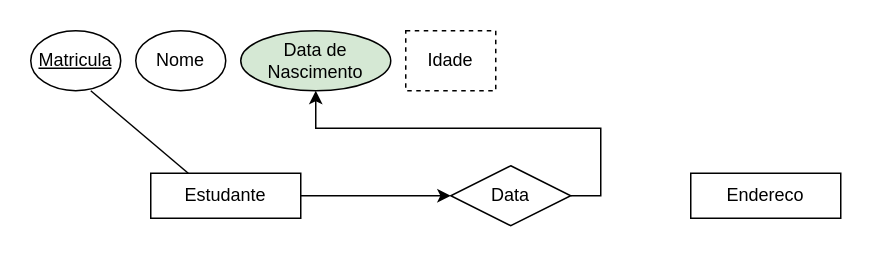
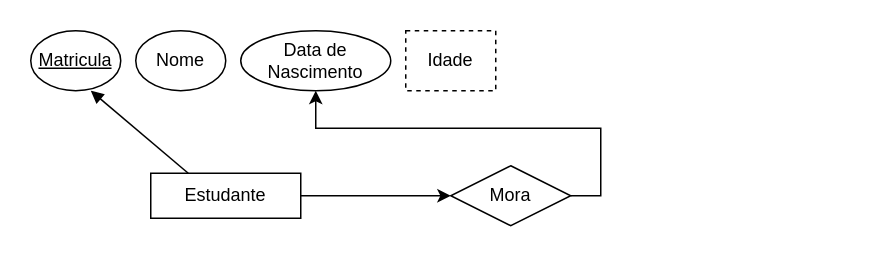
(316, 61) -> (316, 61)
(96, 95) -> (101, 99)
(511, 196) -> (511, 196)
(766, 196) -> none
